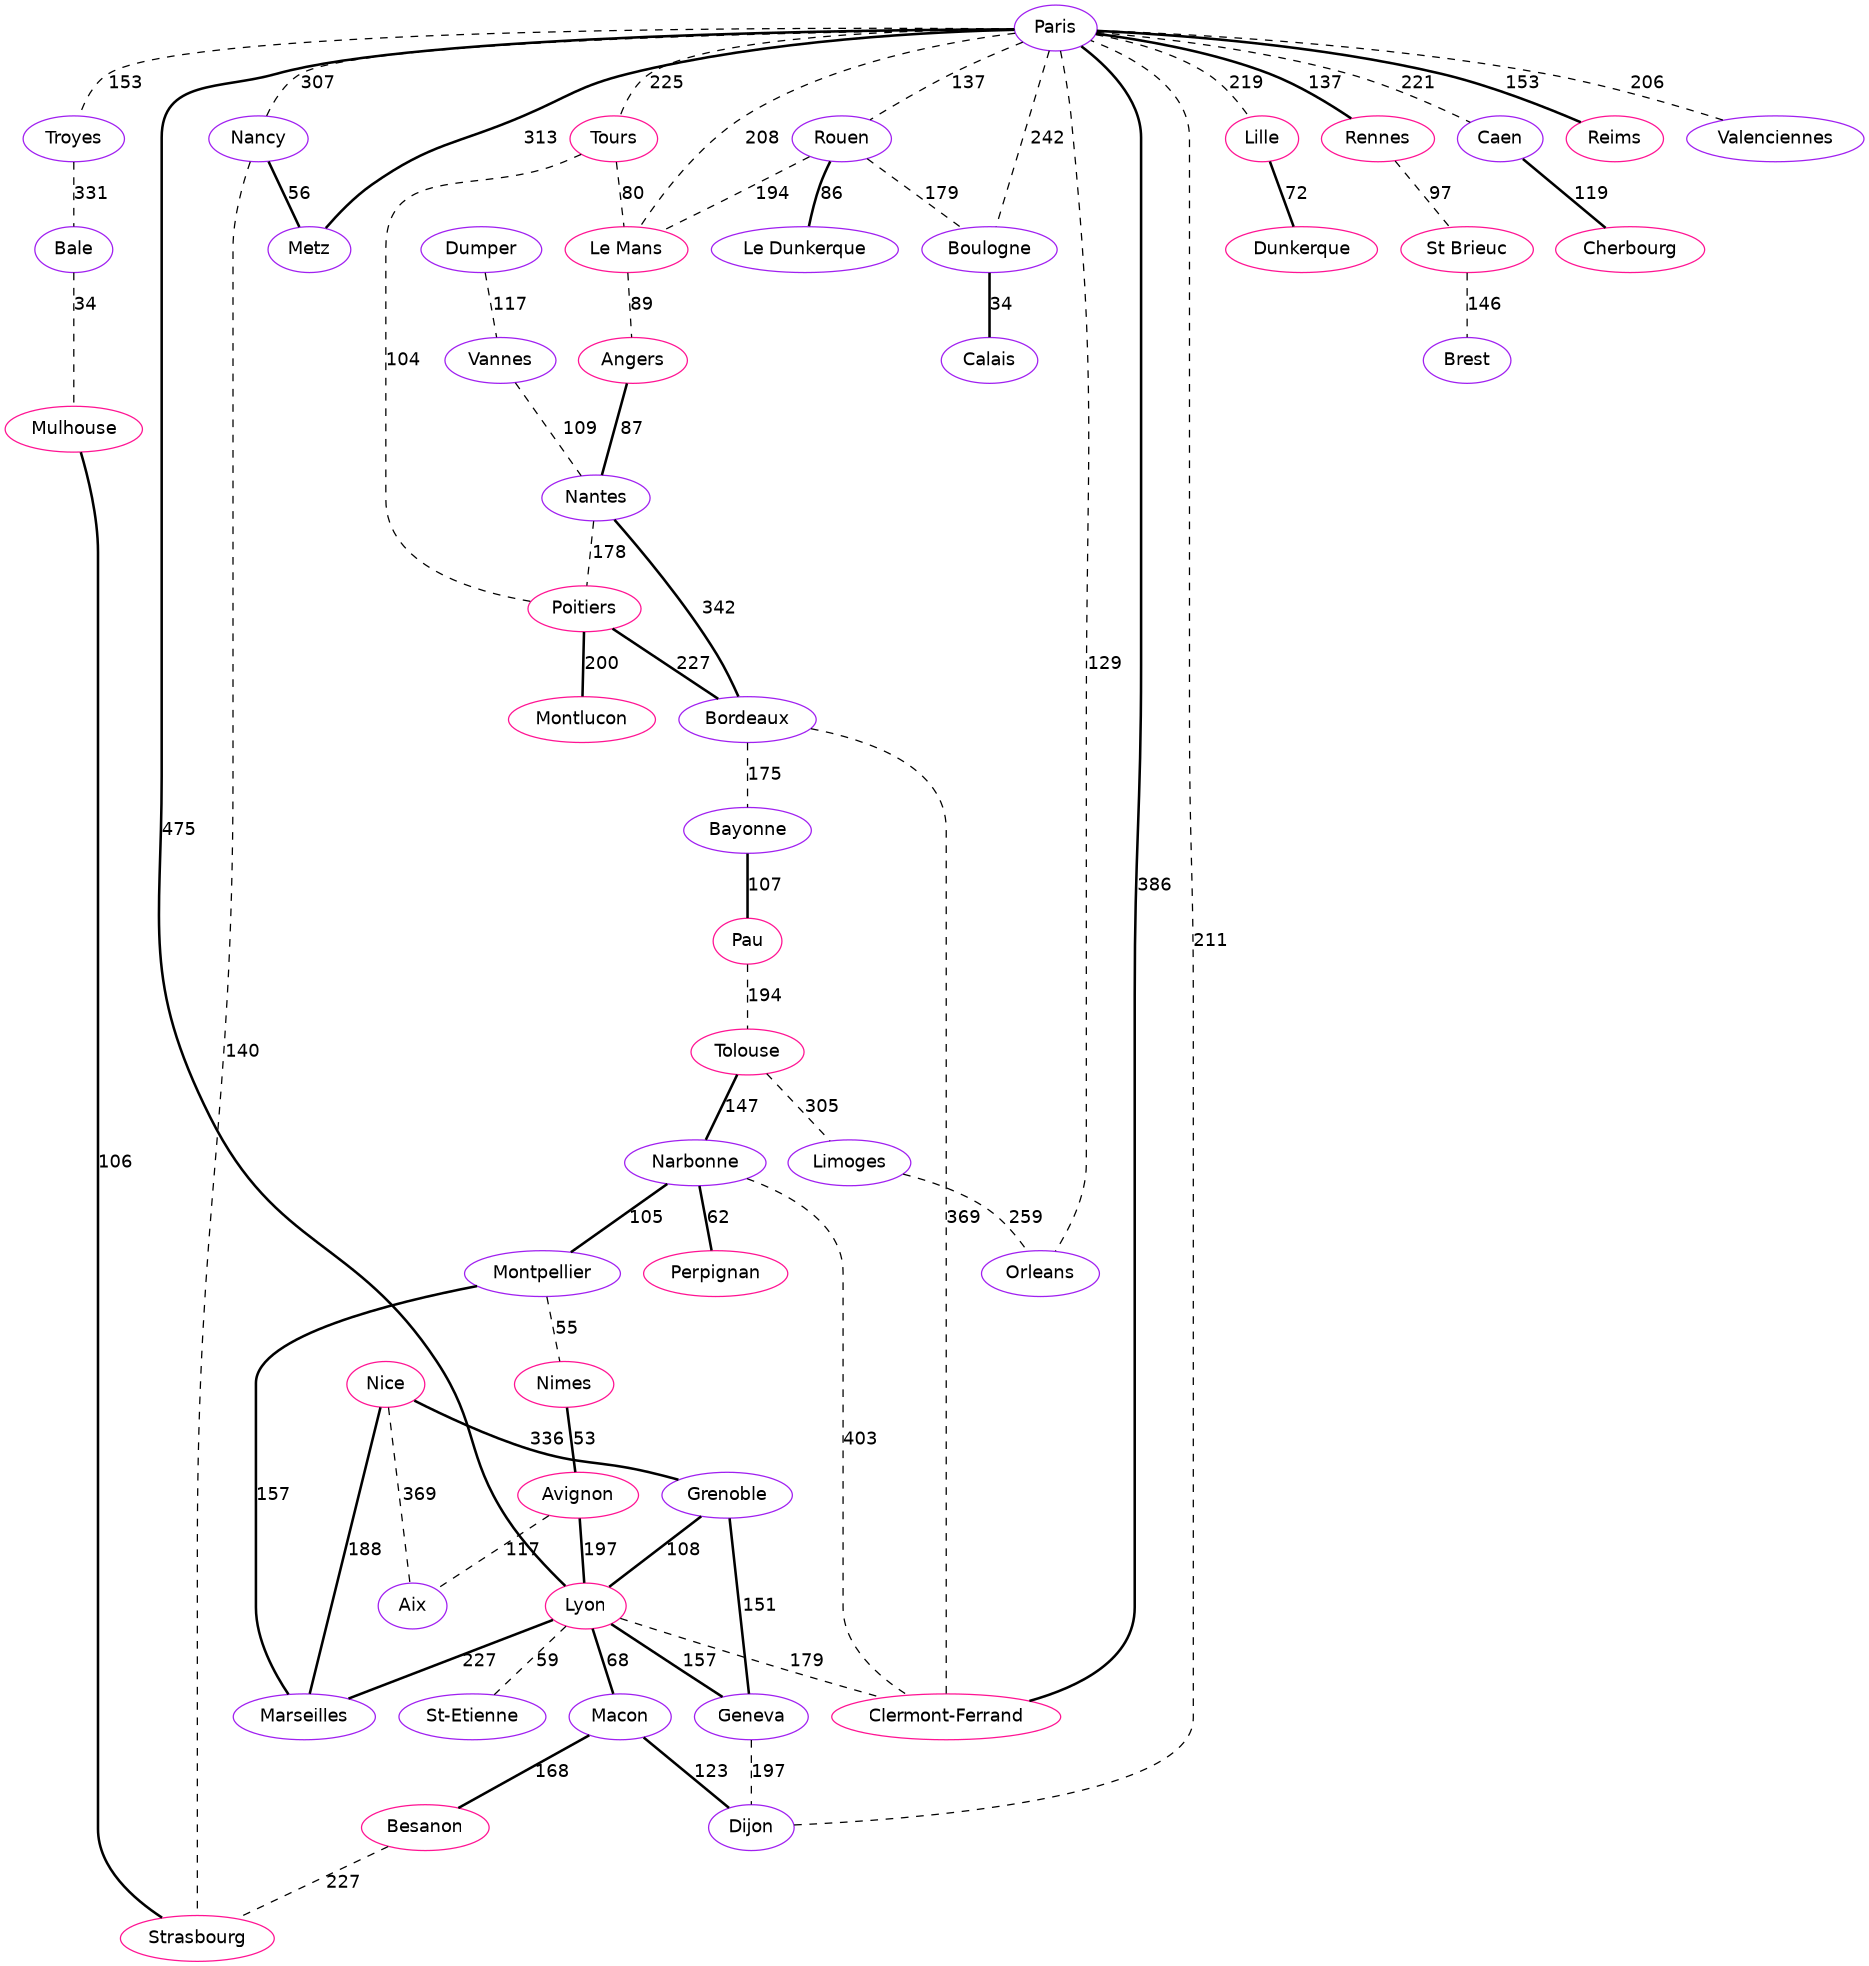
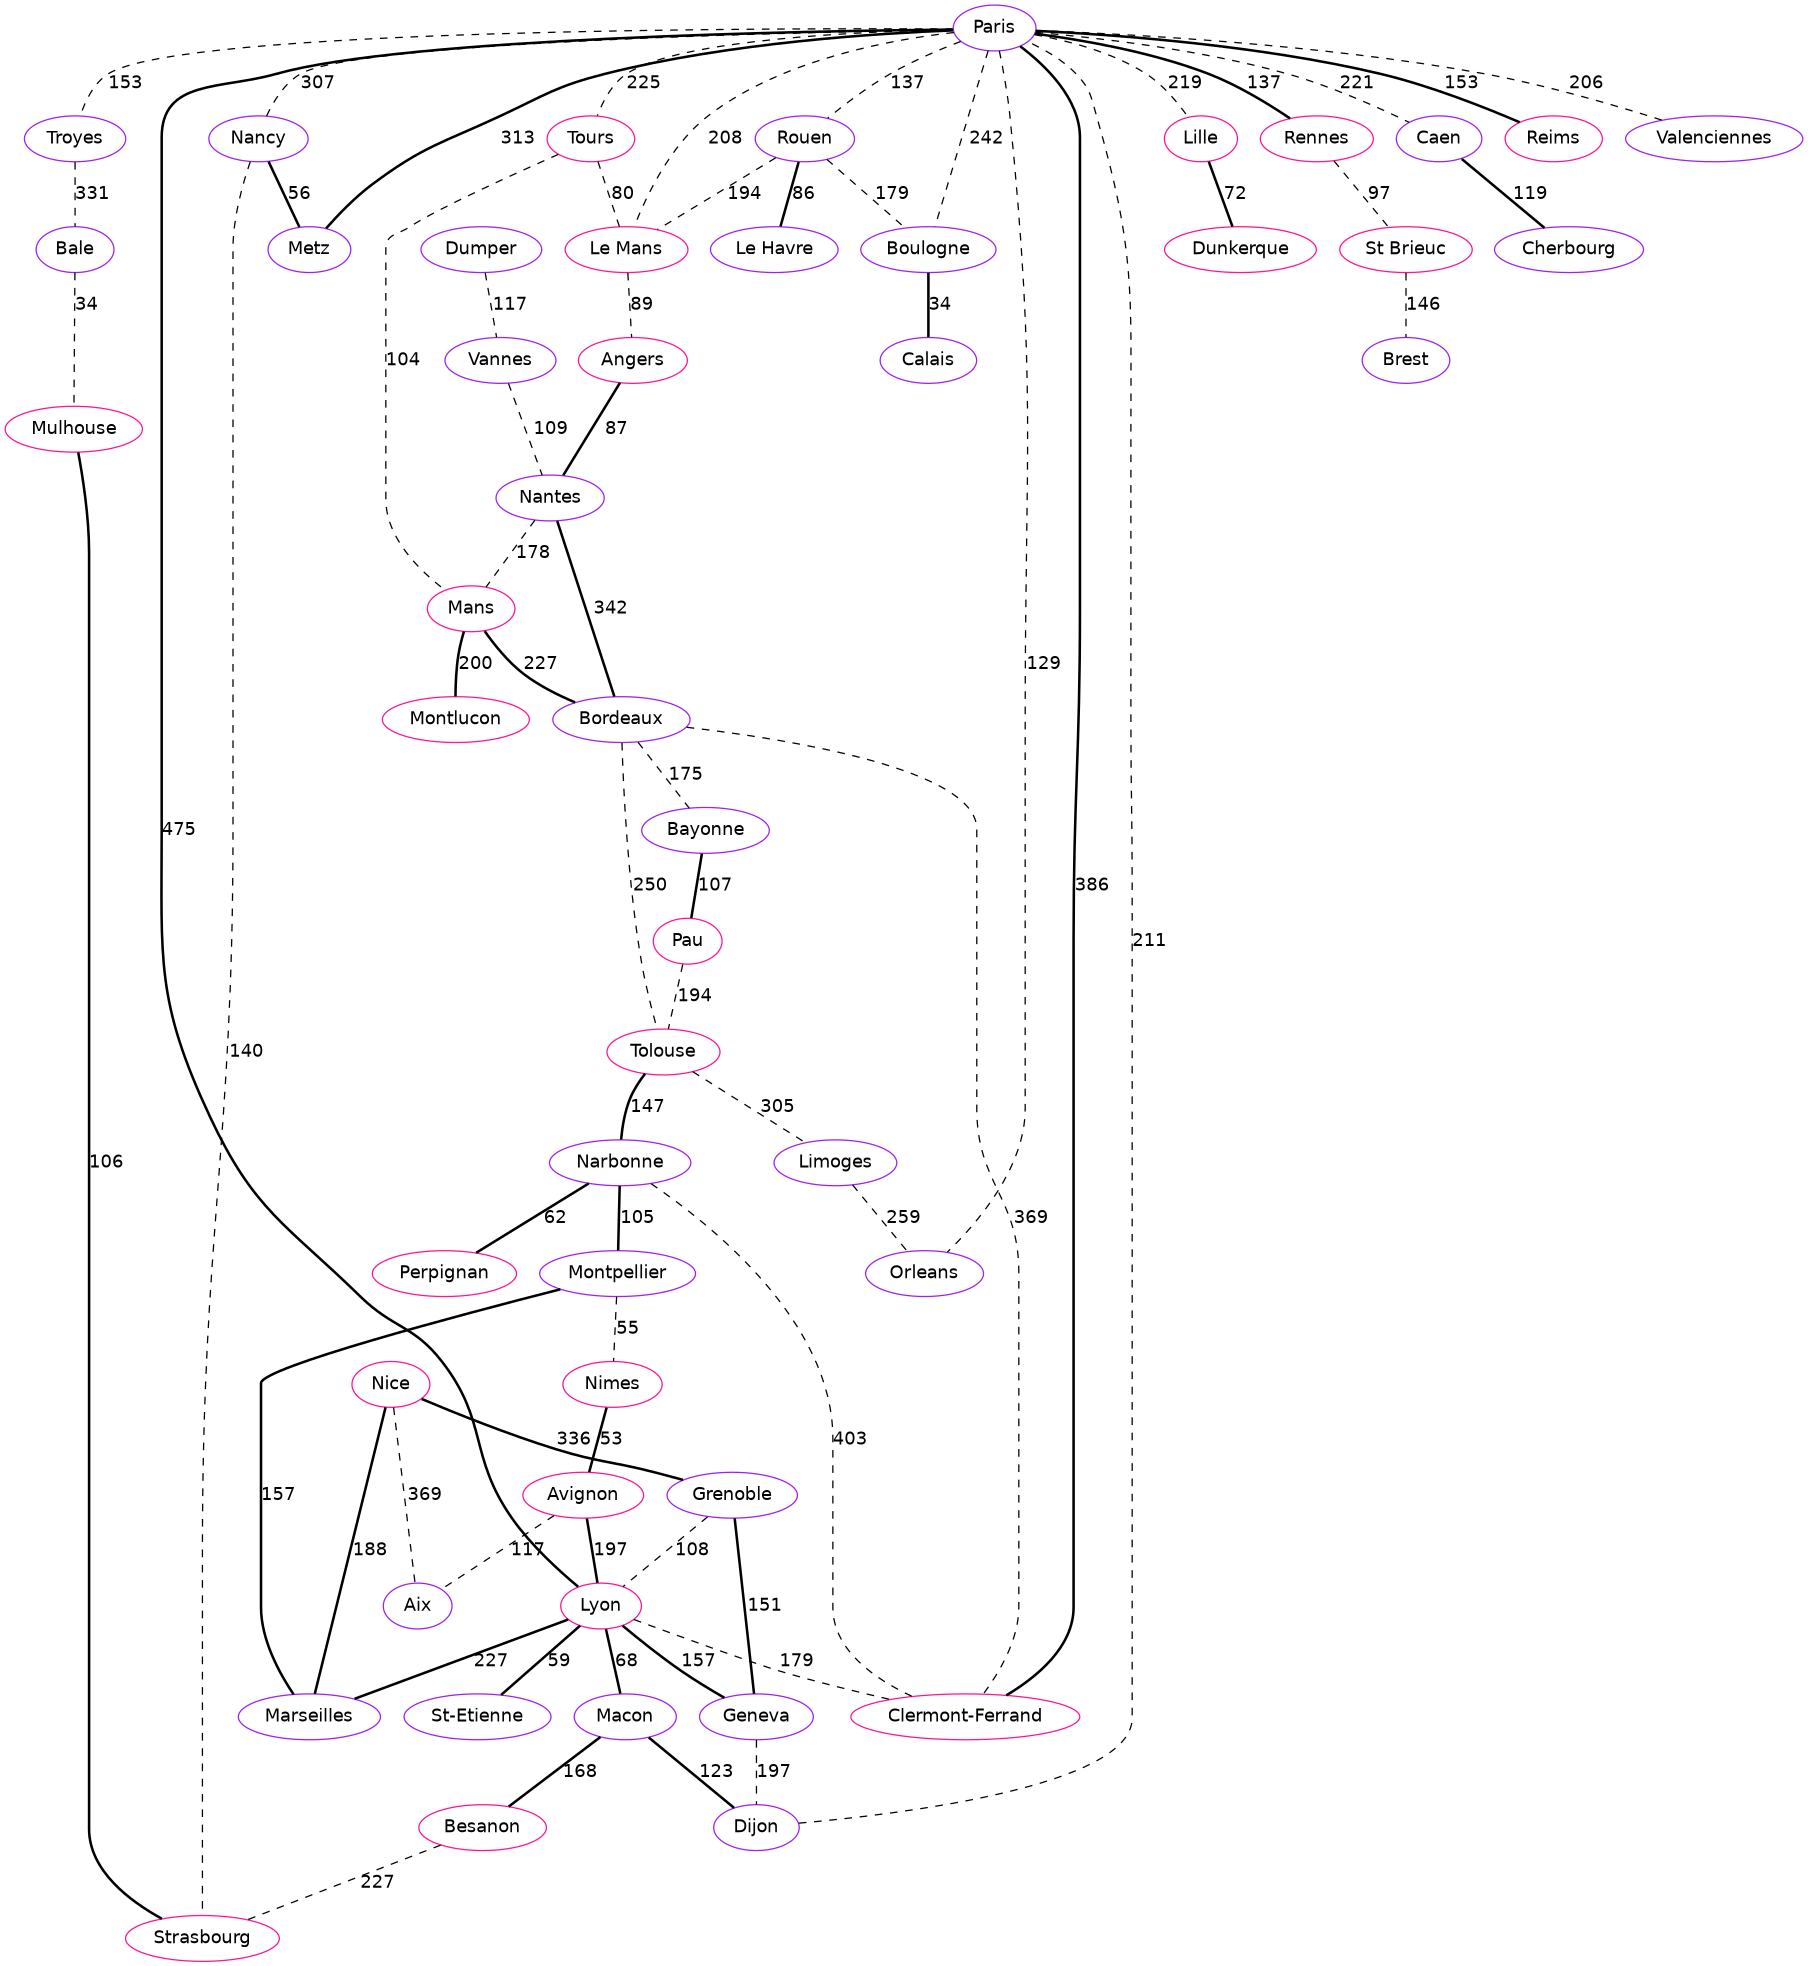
(805, 250) -> (774, 250)
(1630, 250) -> (1569, 250)
(585, 609) -> (471, 609)
none -> (631, 887)
(655, 1552) -> (665, 1552)
(530, 1660) -> (541, 1660)
